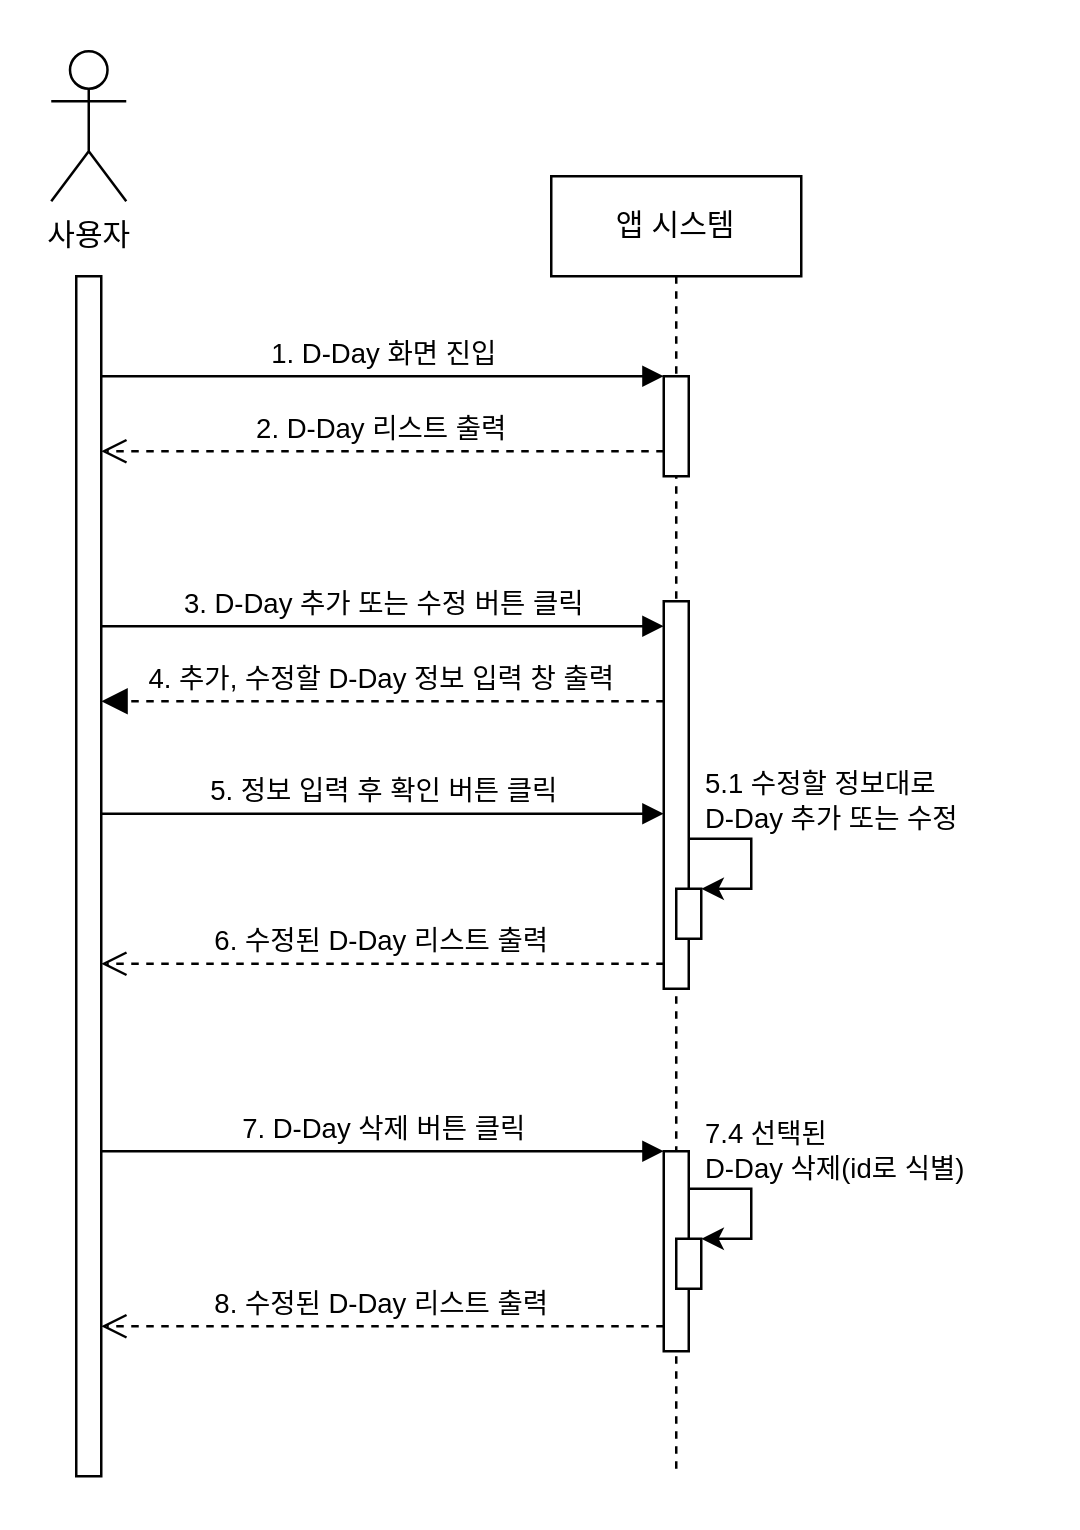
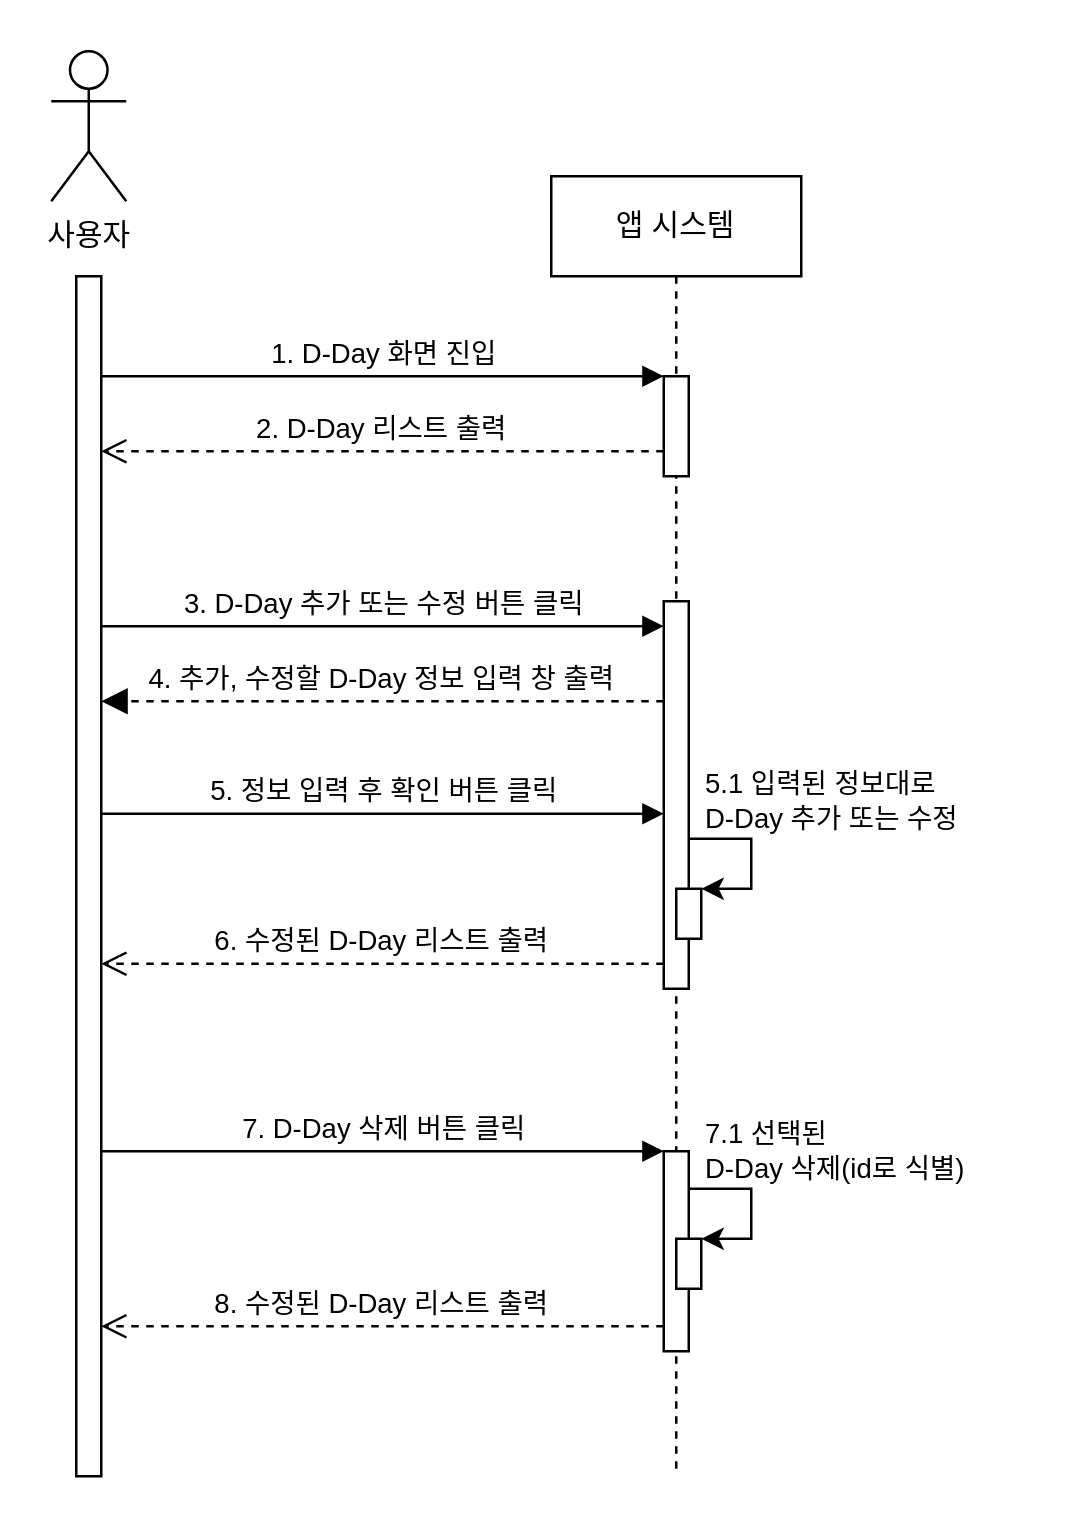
(843, 801) -> (843, 801)
(849, 1151) -> (849, 1151)
